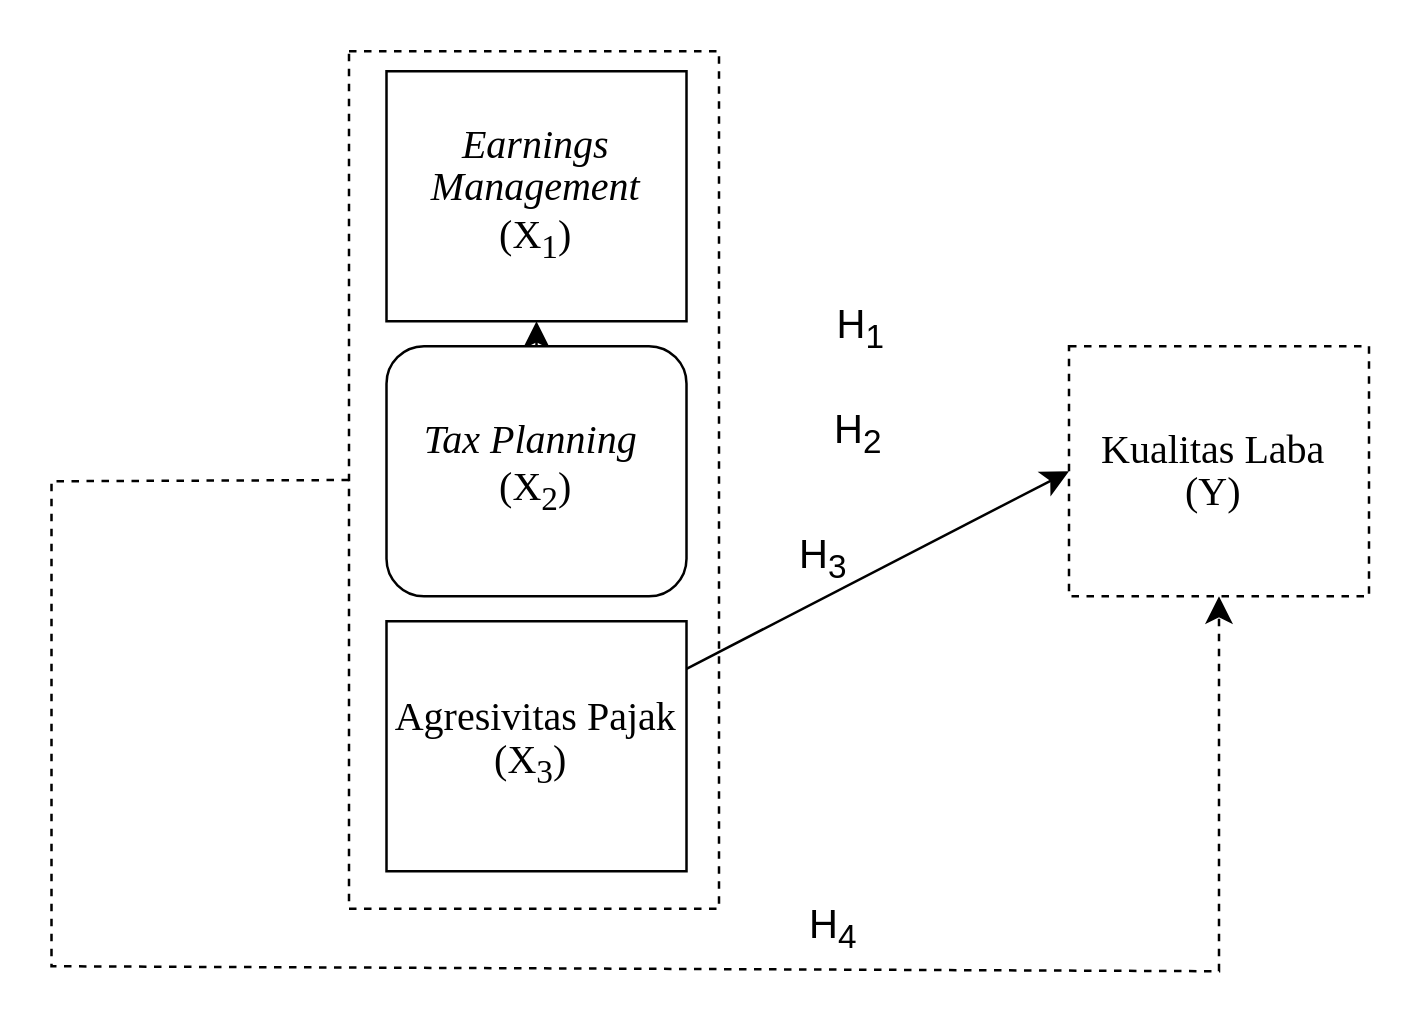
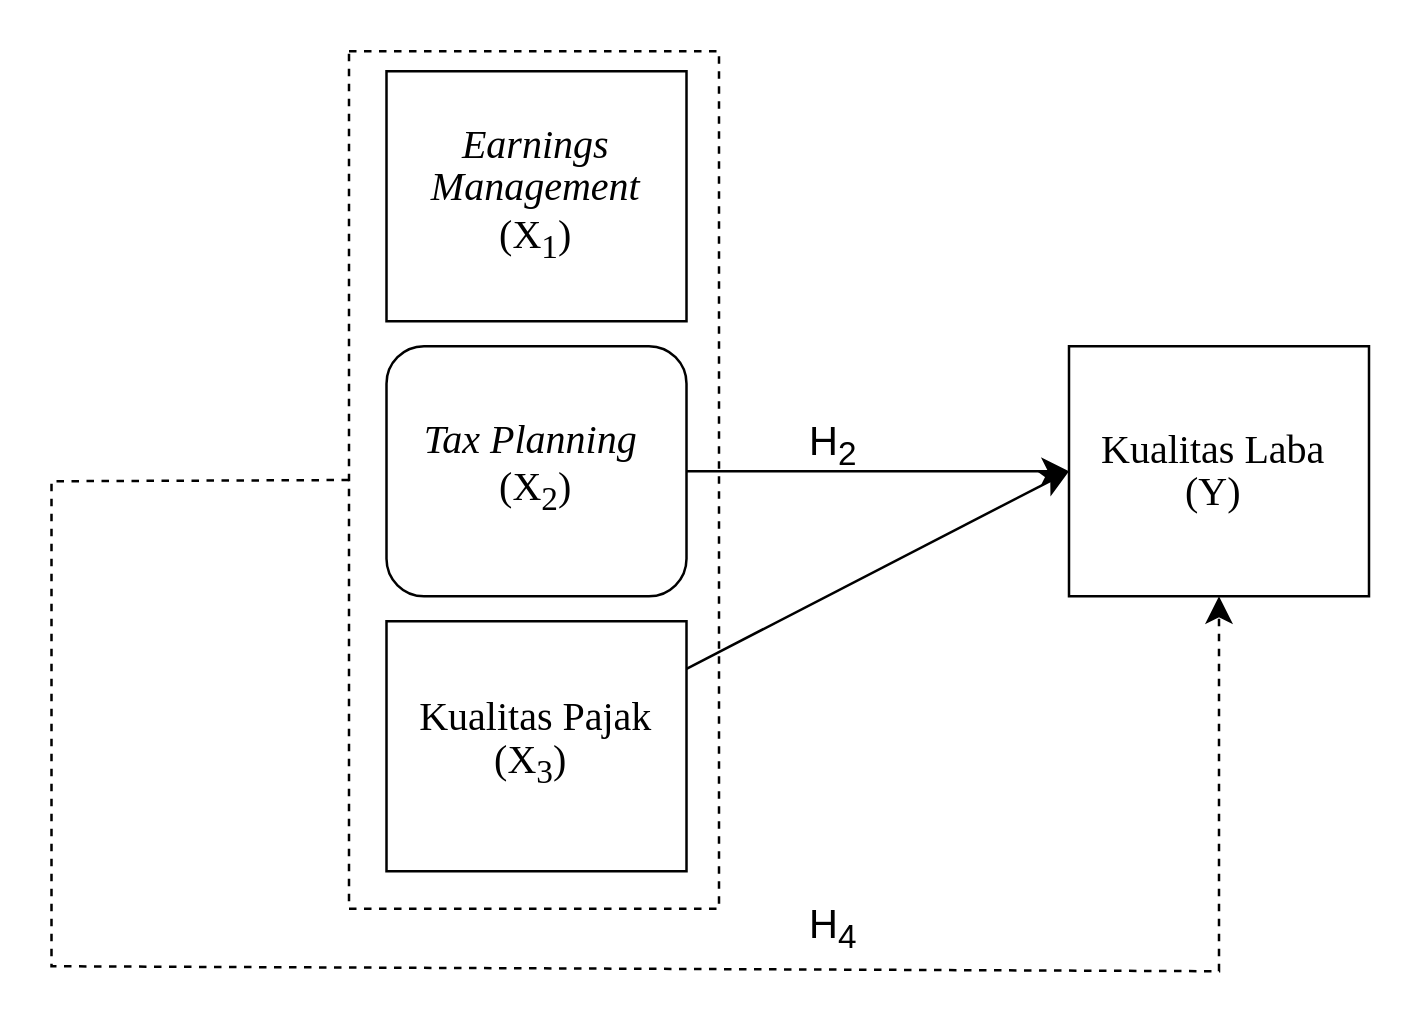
(861, 329) -> none
(536, 345) -> (868, 471)
(859, 434) -> (834, 446)
(1219, 471) -> (1219, 471)
(824, 559) -> none
(536, 746) -> (536, 746)
